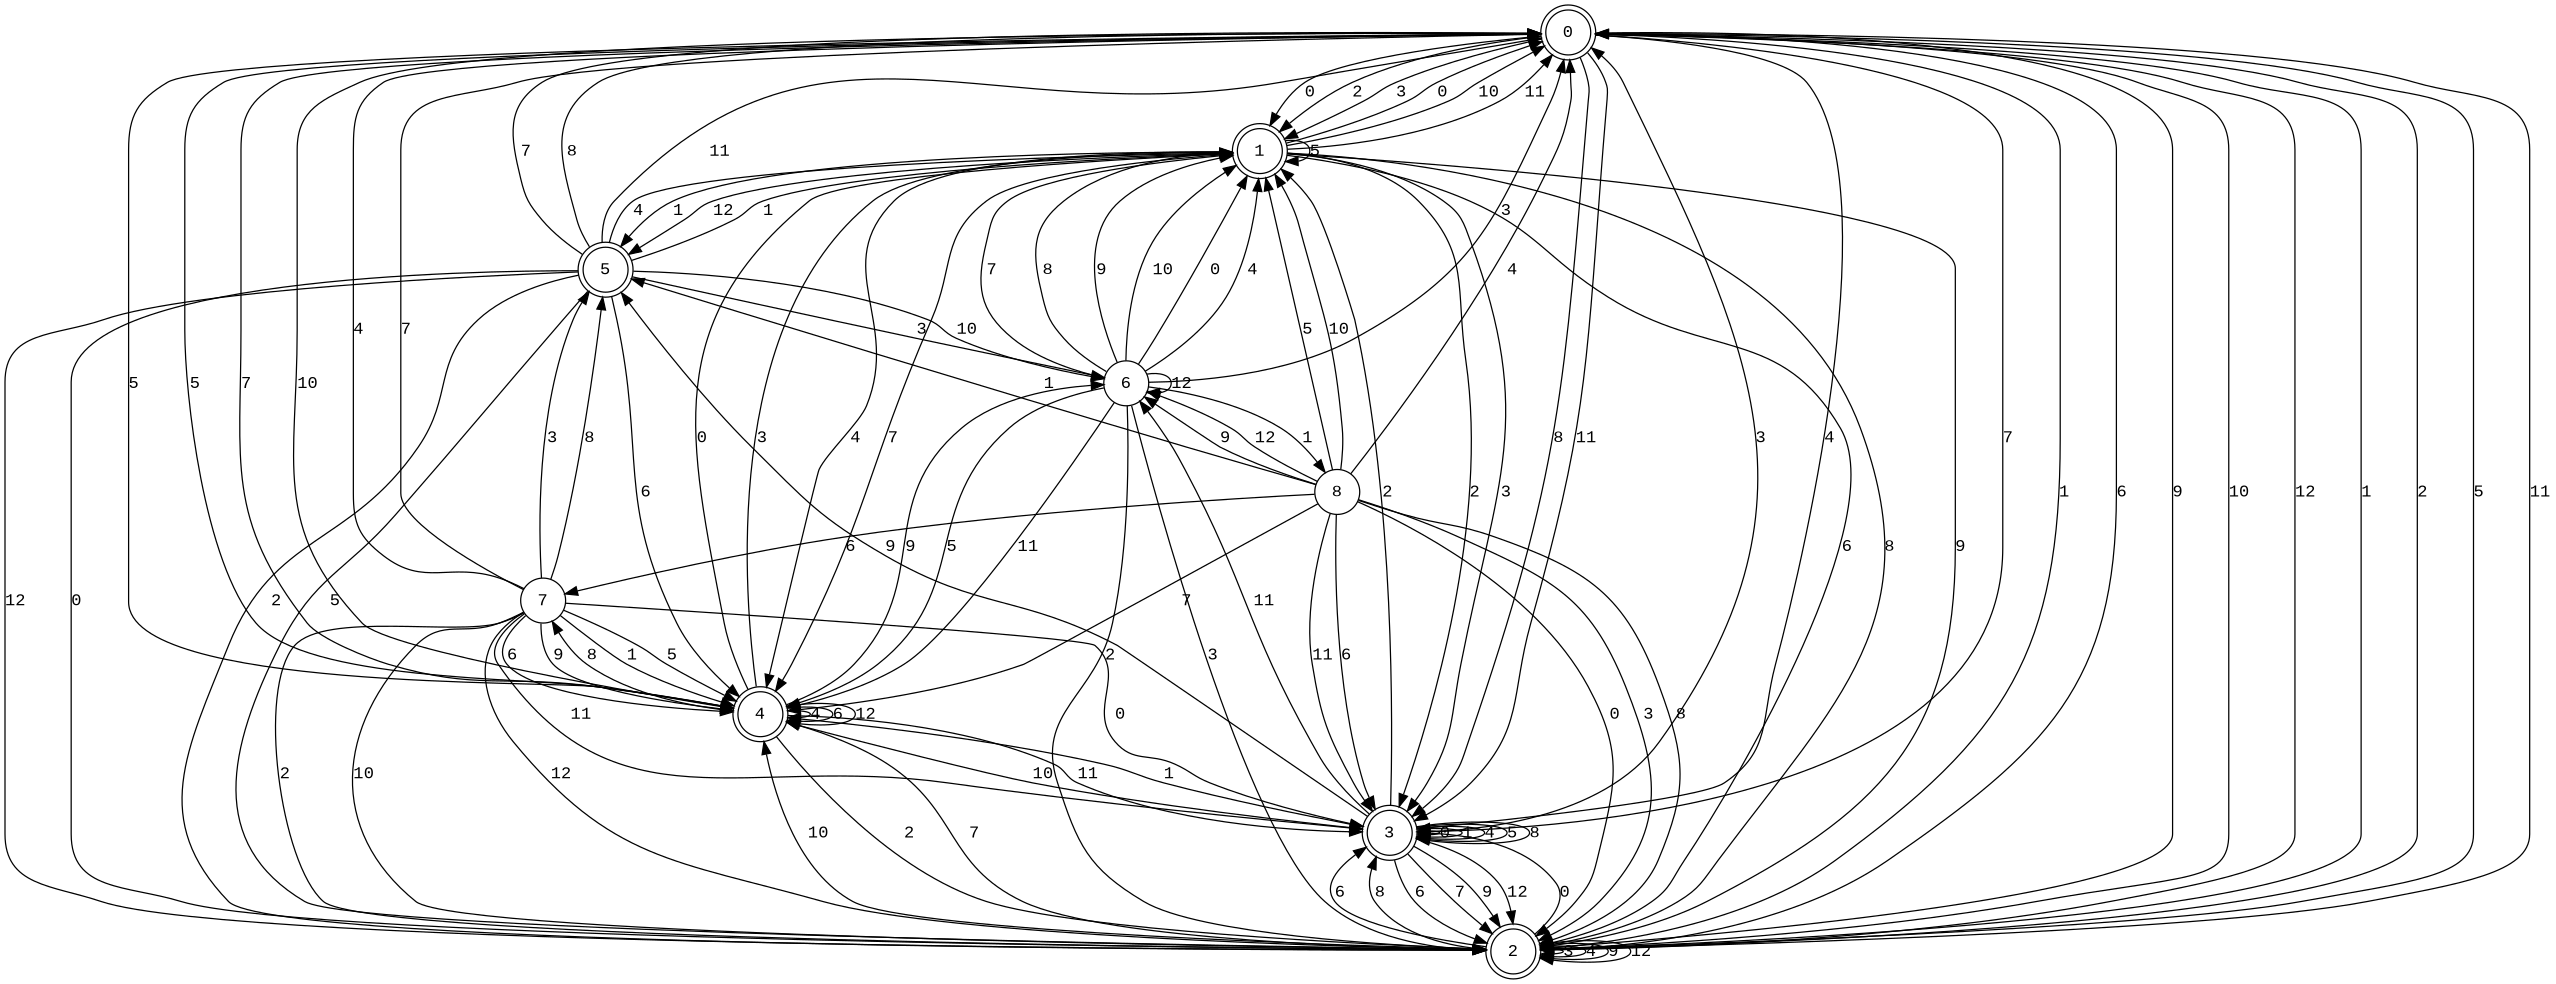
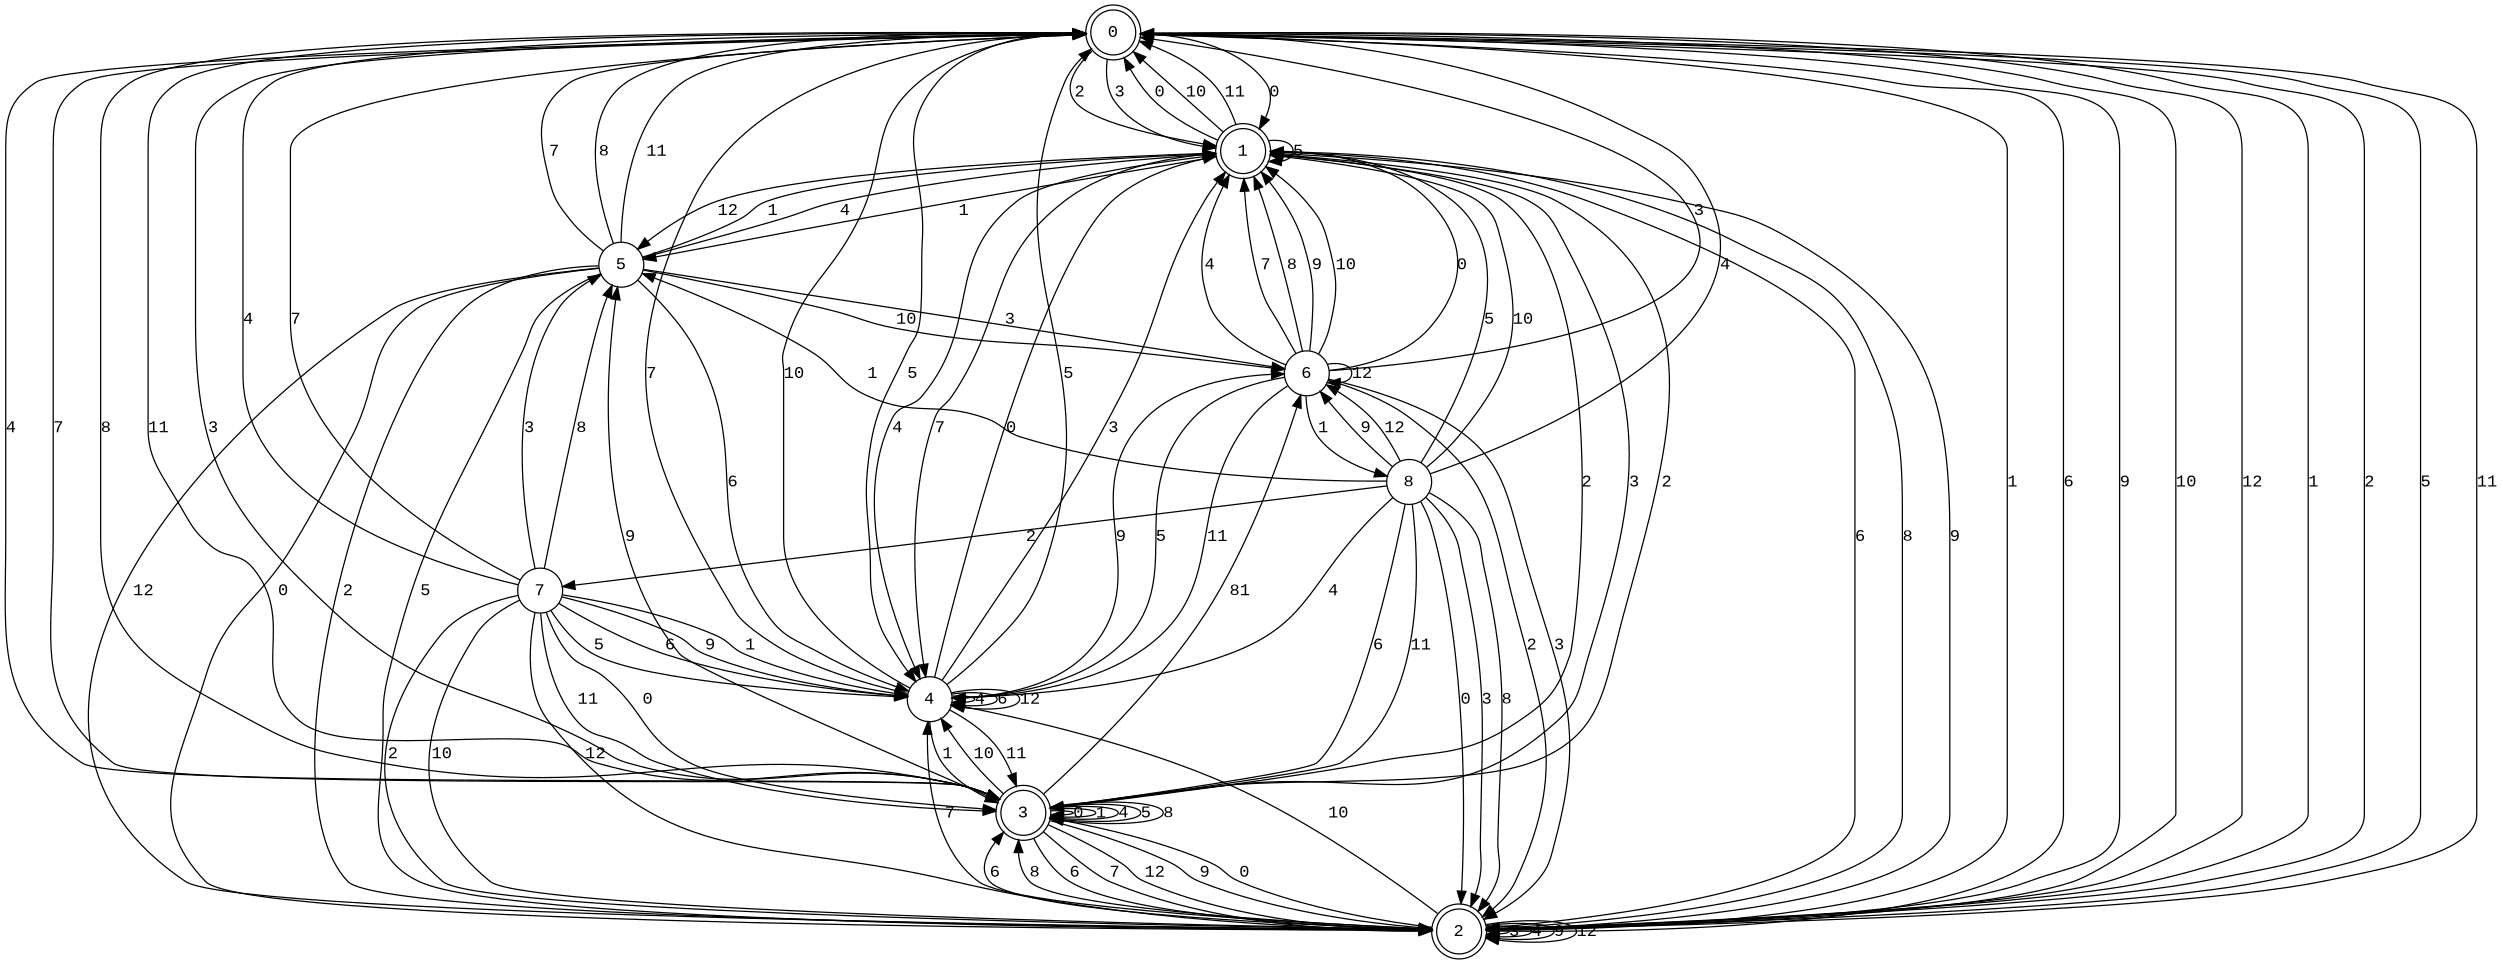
(606, 270) -> (621, 265)
(851, 546) -> (1031, 536)
(1187, 601) -> (1334, 591)
(1264, 601) -> (1240, 591)
(614, 680) -> none
(760, 714) -> (930, 699)
(1019, 909) -> none
